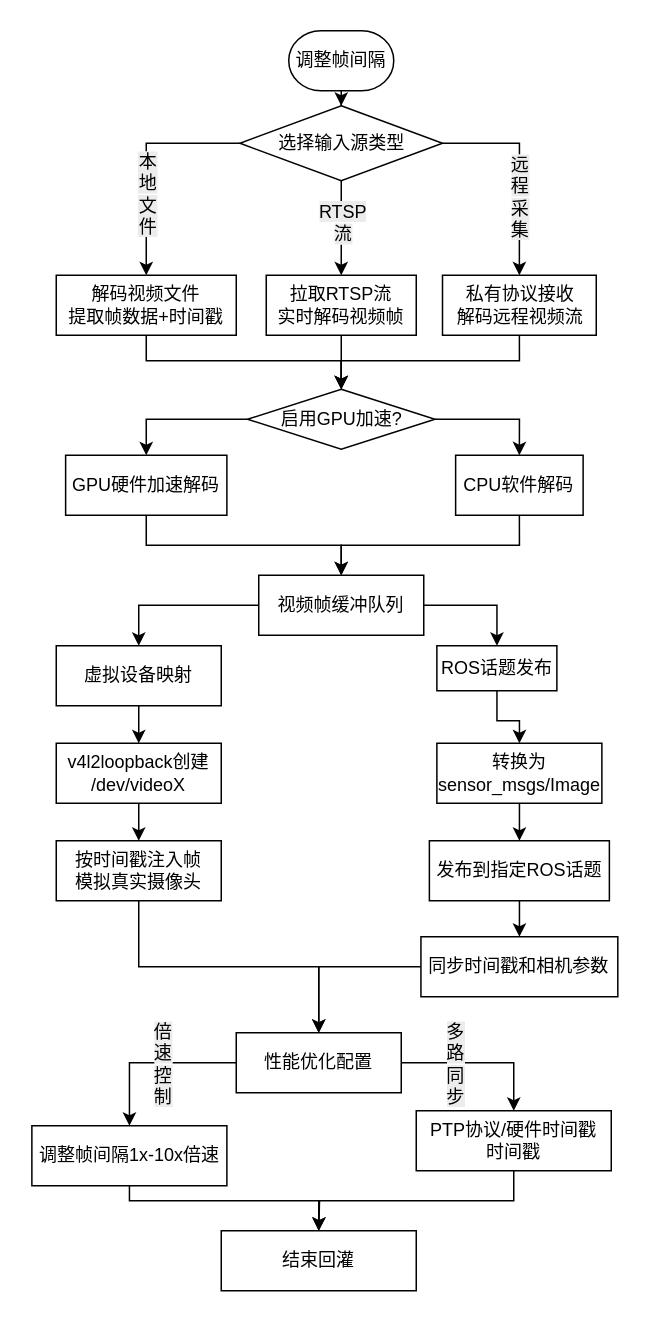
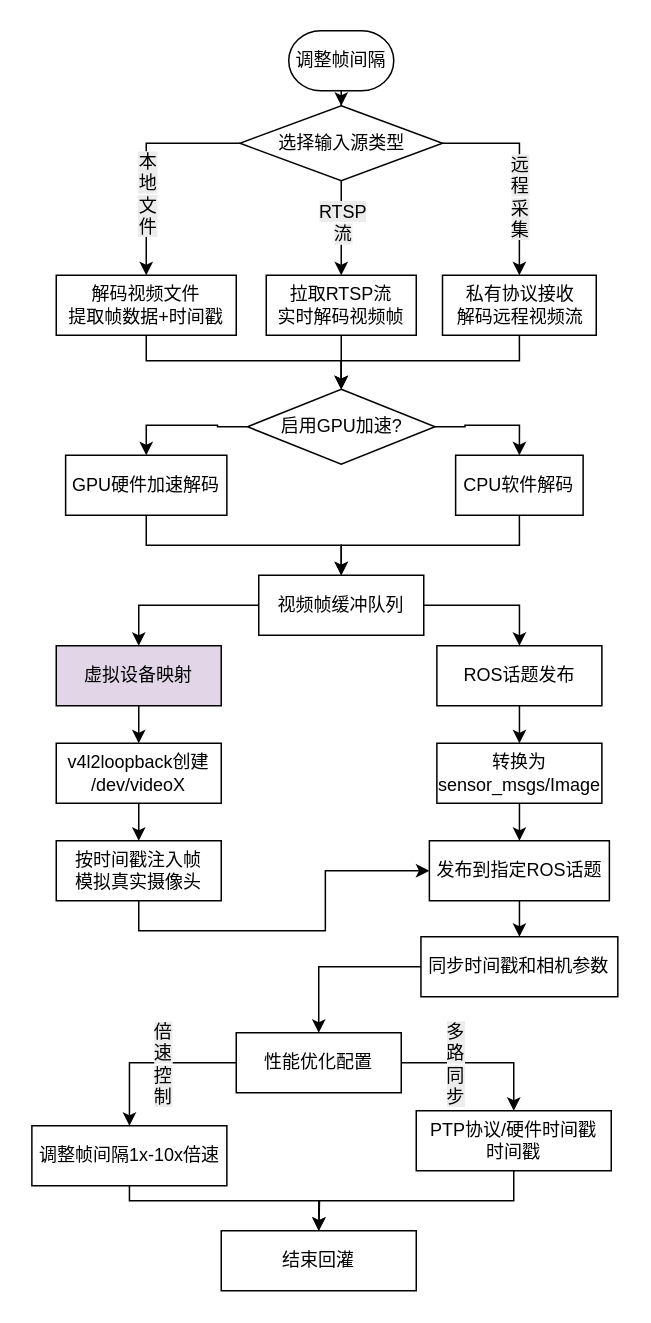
(341, 419) -> (341, 427)
(497, 668) -> (519, 676)
(139, 676) -> (139, 676)
(208, 967) -> (307, 931)
